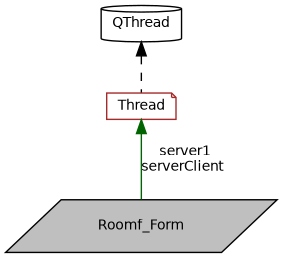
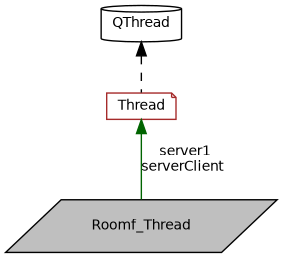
(141, 226) -> (141, 226)
